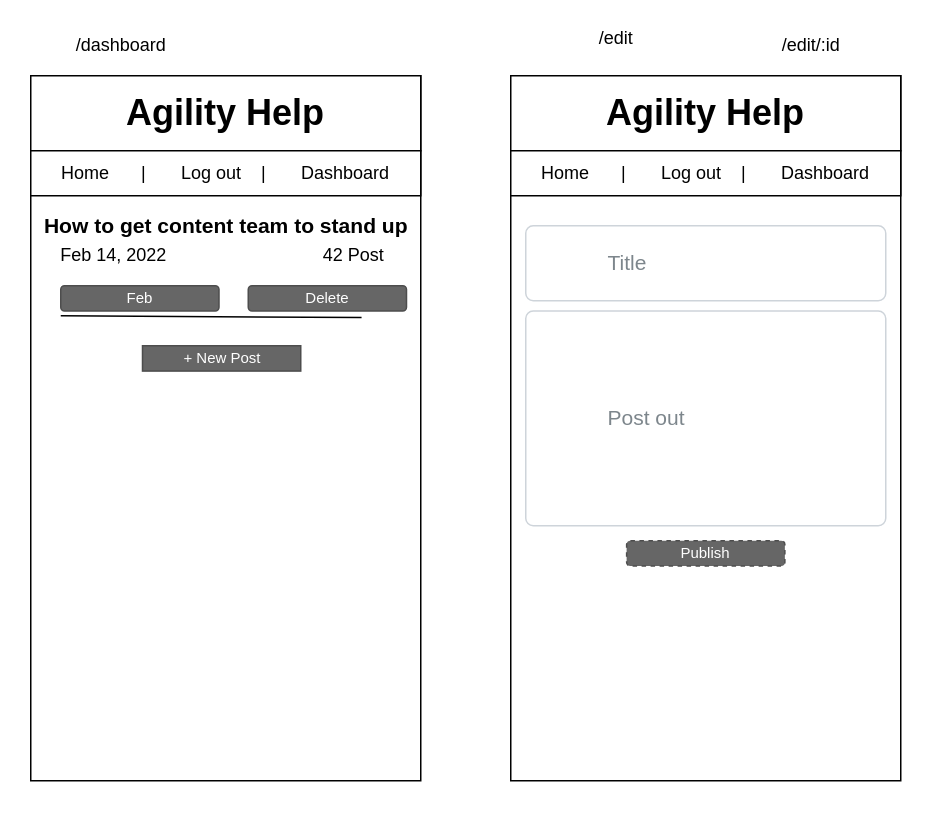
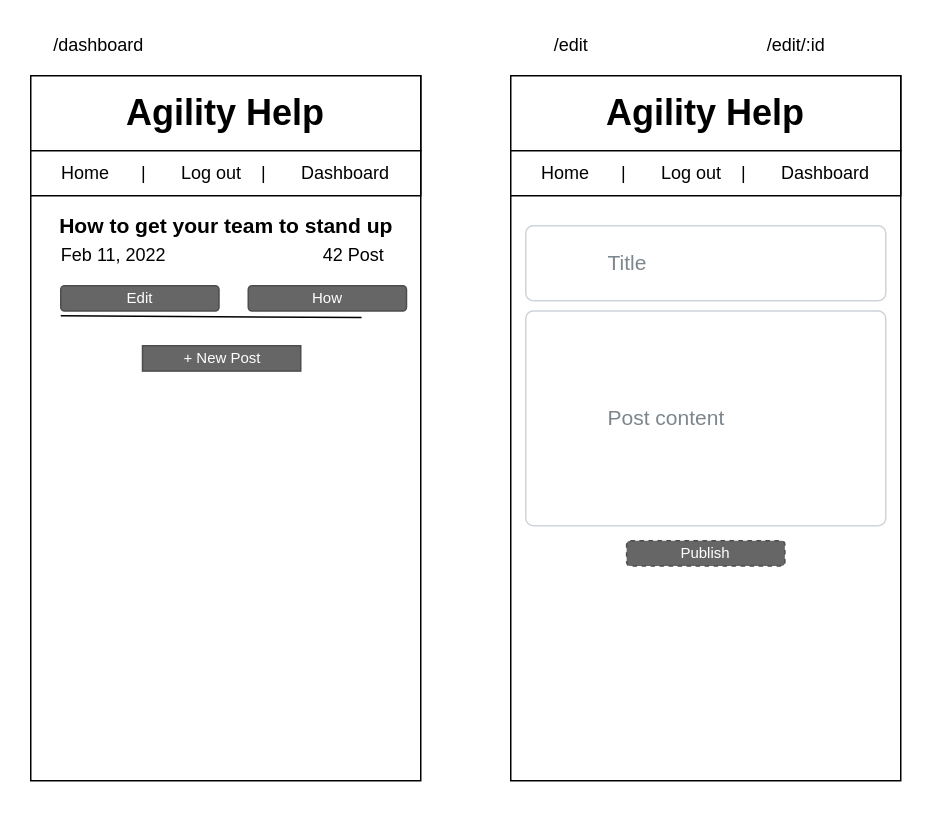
(616, 38) -> (571, 46)
(121, 46) -> (98, 46)
(811, 46) -> (796, 46)
(227, 226) -> (227, 226)
(114, 256) -> (114, 256)
(140, 298) -> (140, 298)
(328, 298) -> (328, 298)
(653, 418) -> (676, 418)
